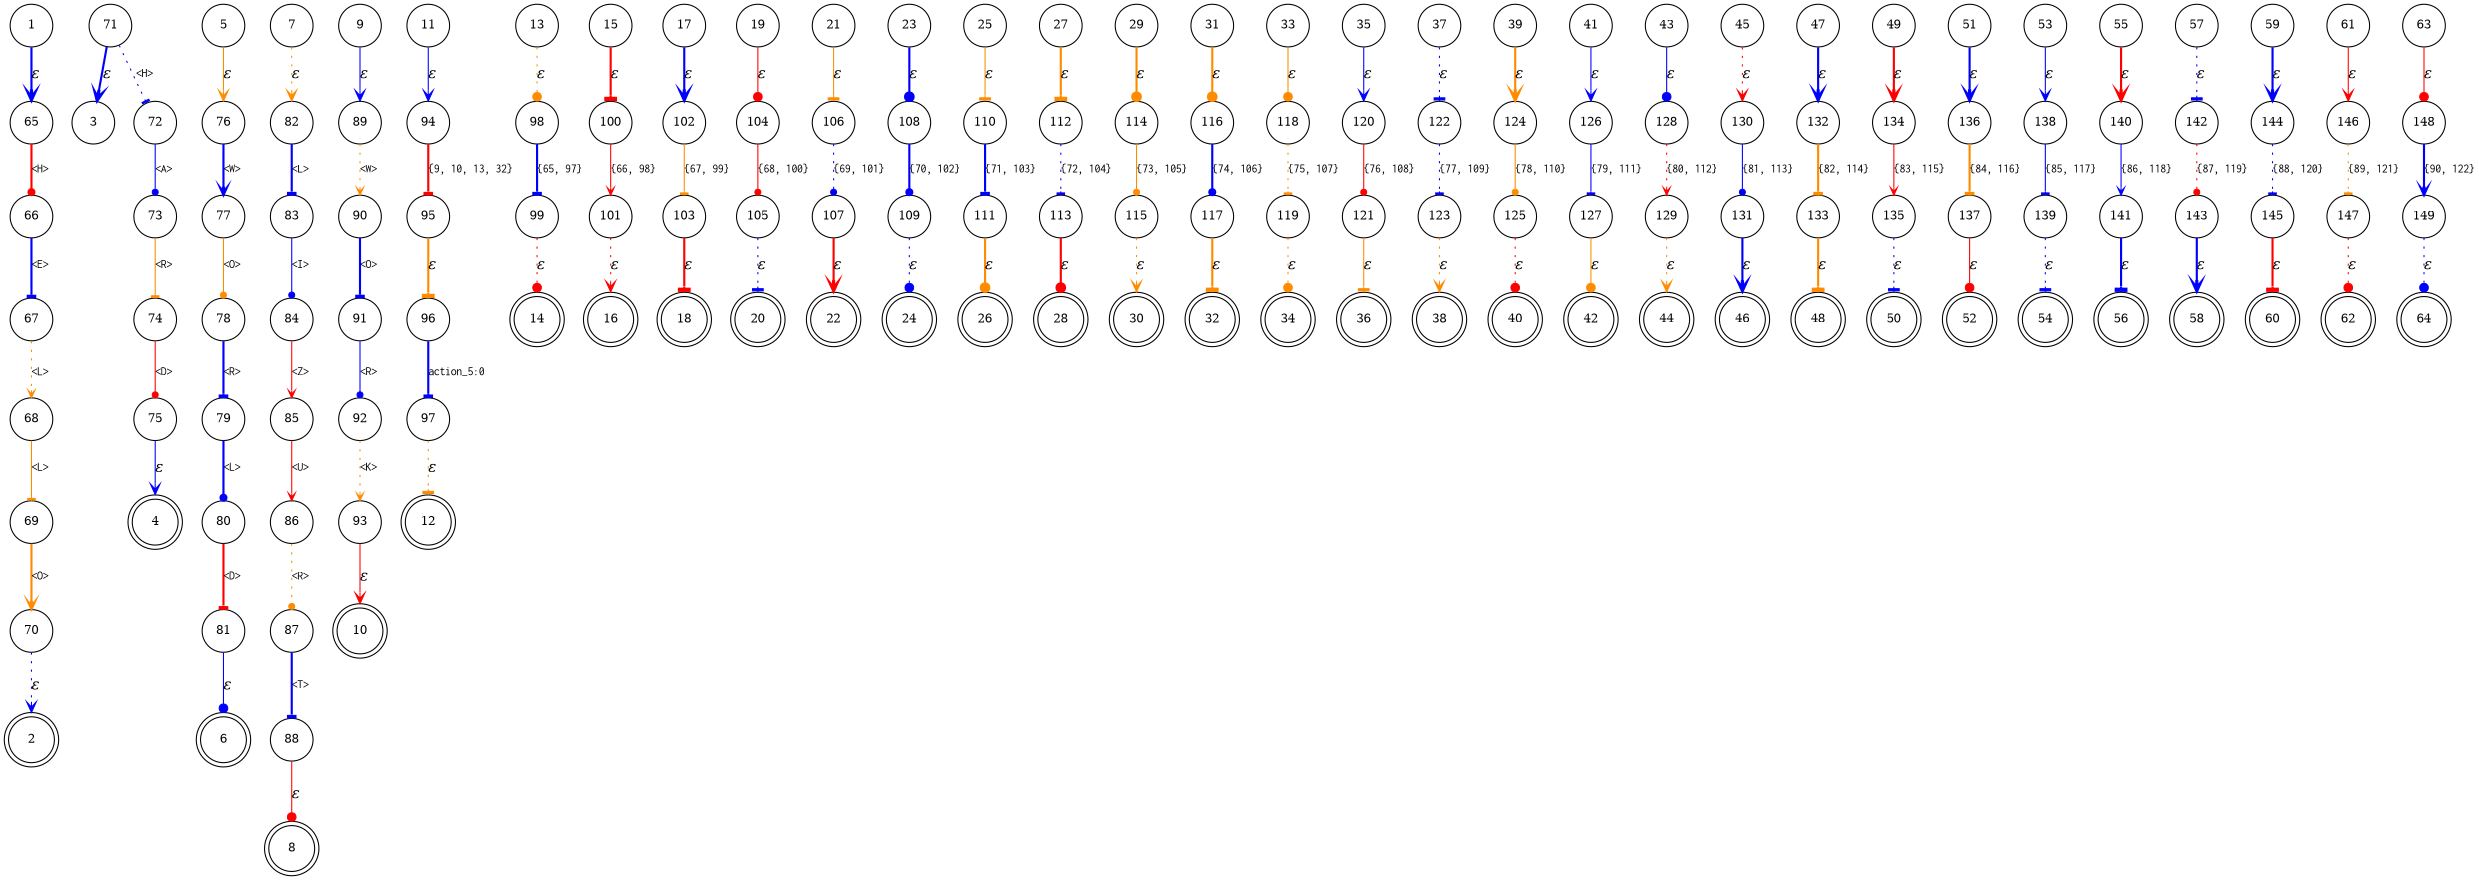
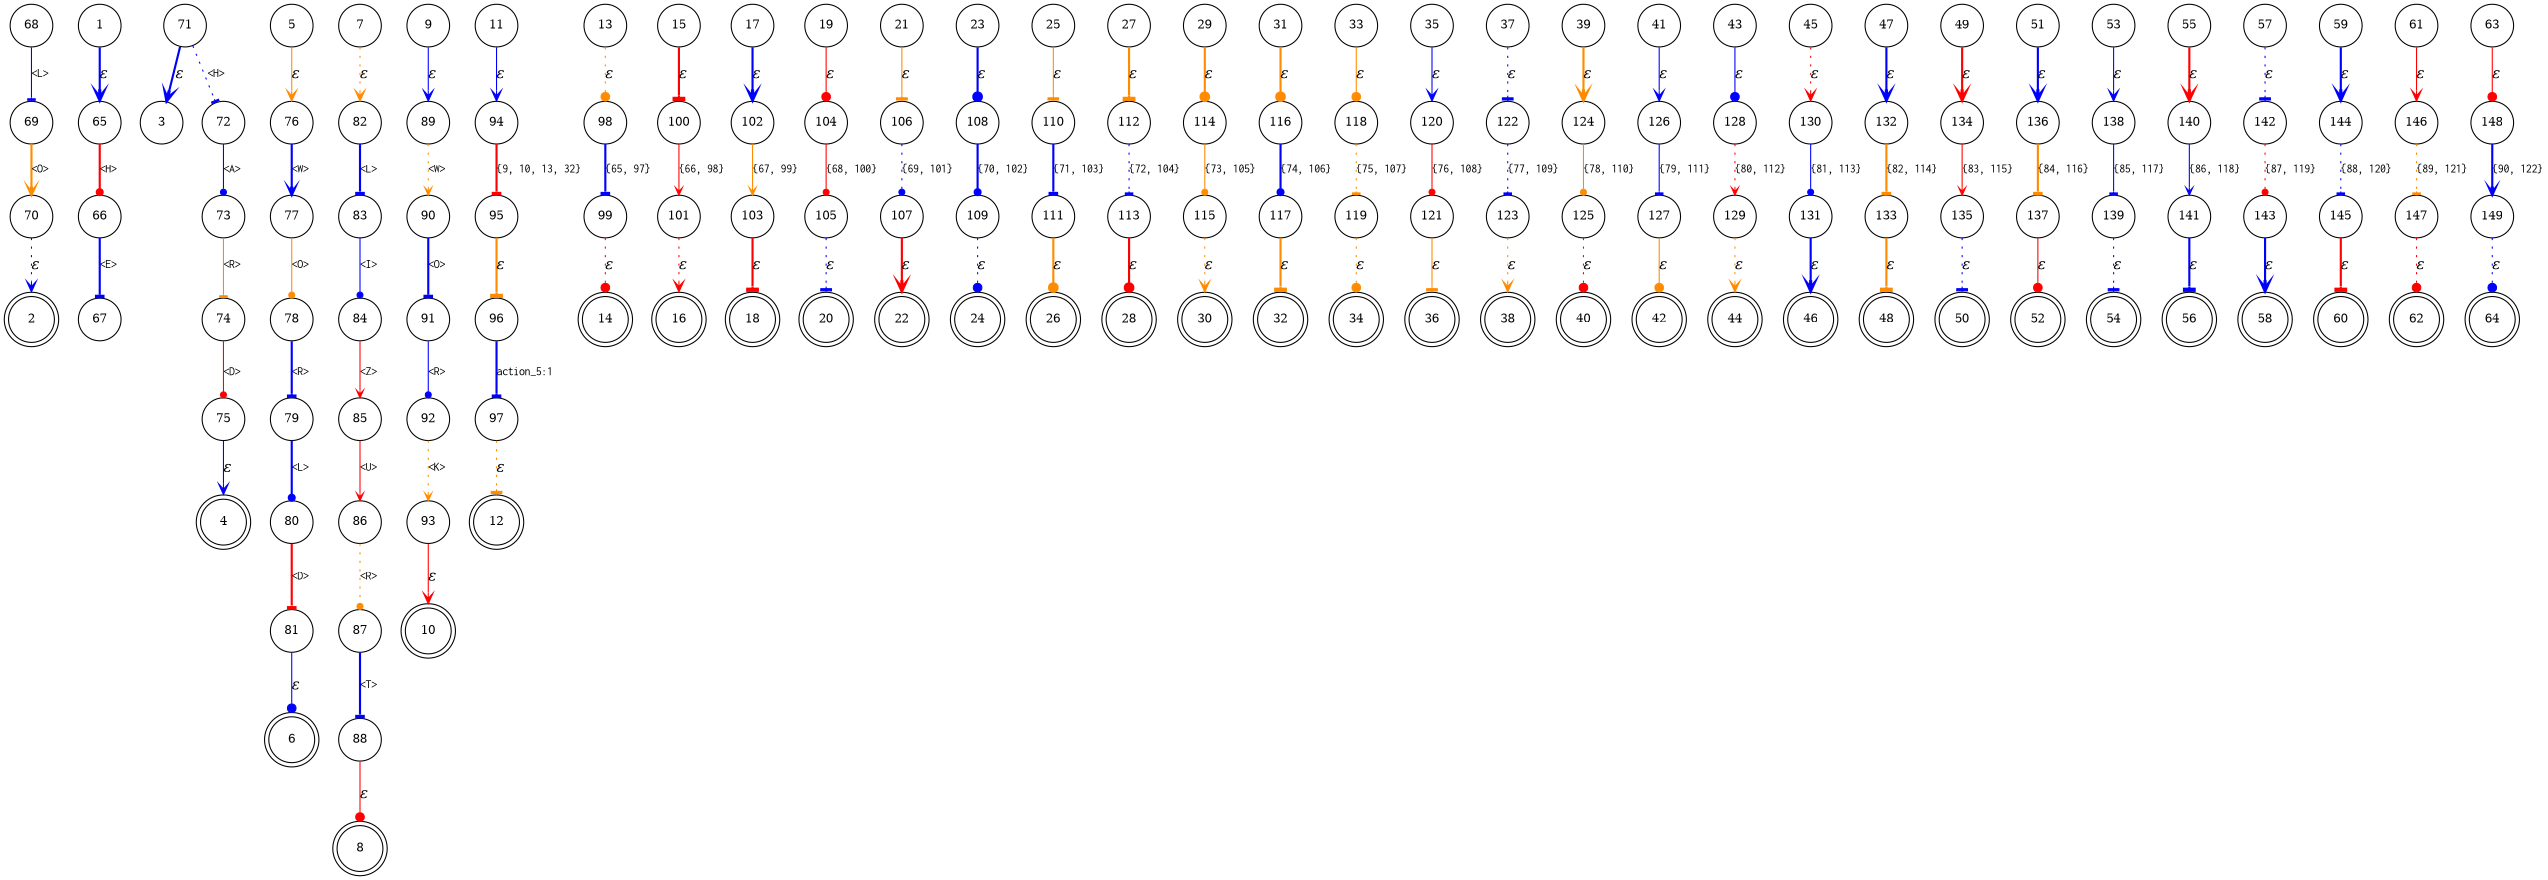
(684, 168) -> (753, 166)
(31, 366) -> none
(457, 372) -> (525, 372)
(31, 469) -> (31, 72)
